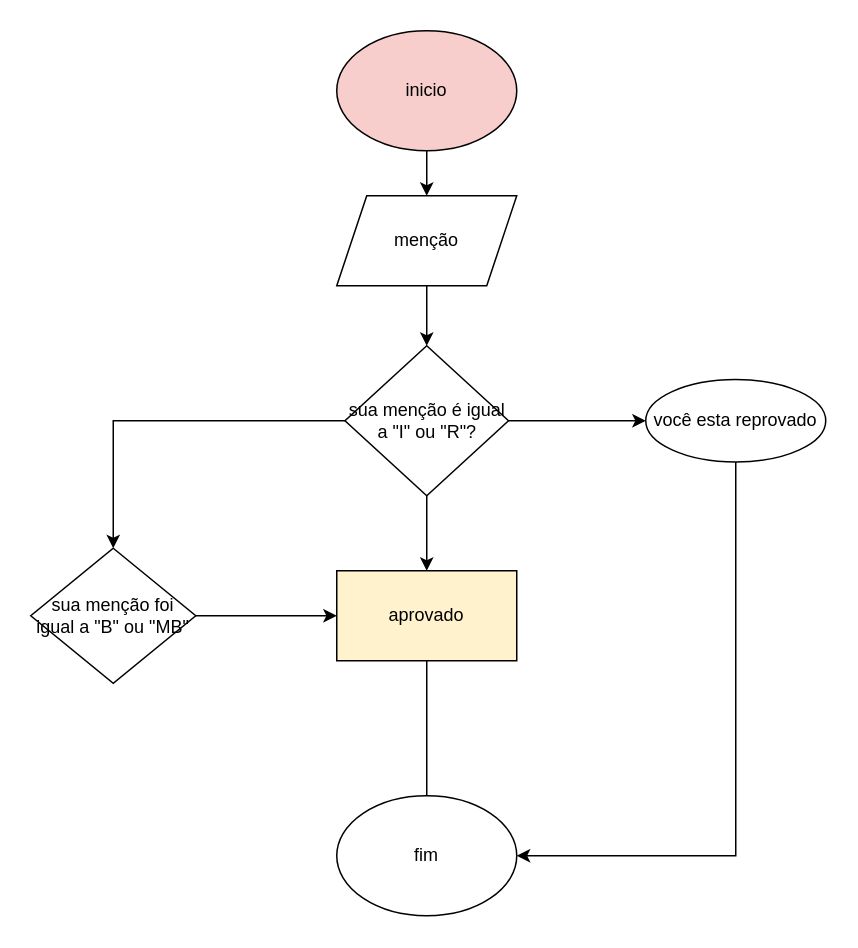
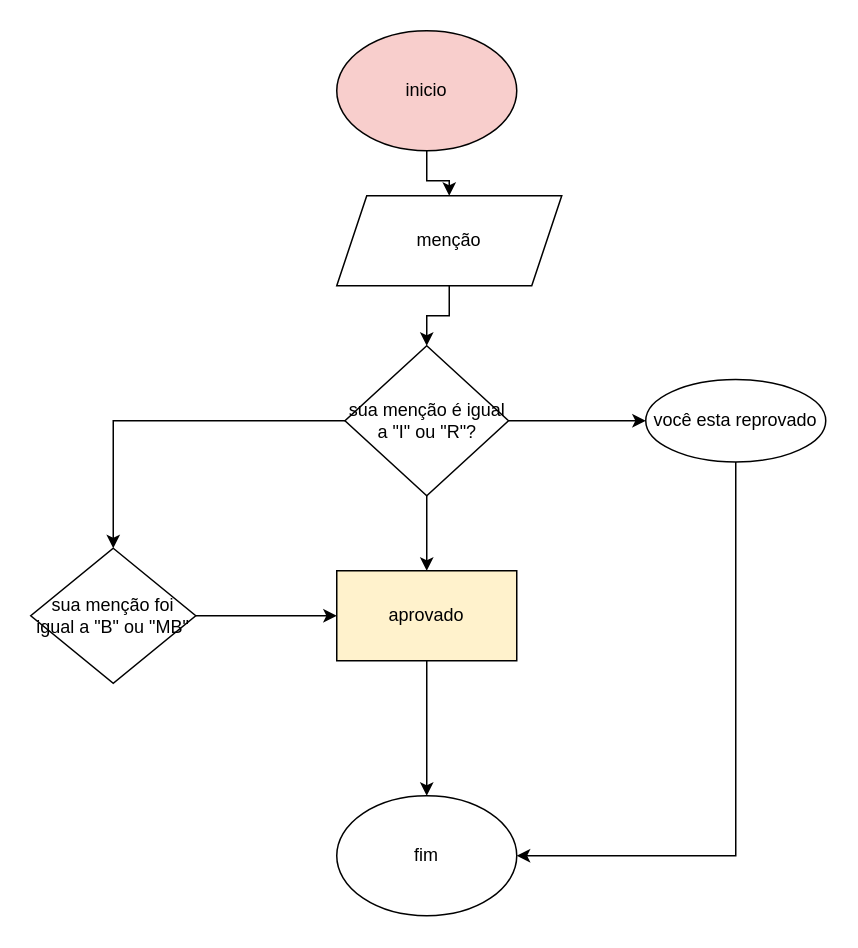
(427, 241) -> (449, 241)
(427, 788) -> (427, 784)
